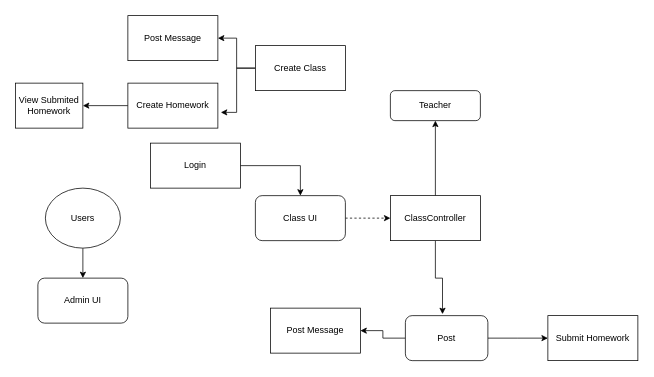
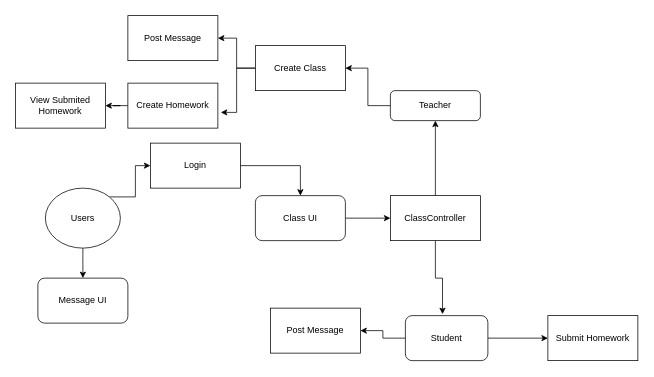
(49, 105) -> (60, 105)
none -> (378, 105)
none -> (135, 177)
(365, 218) -> (365, 218)
(83, 300) -> (83, 300)
(447, 338) -> (447, 338)
